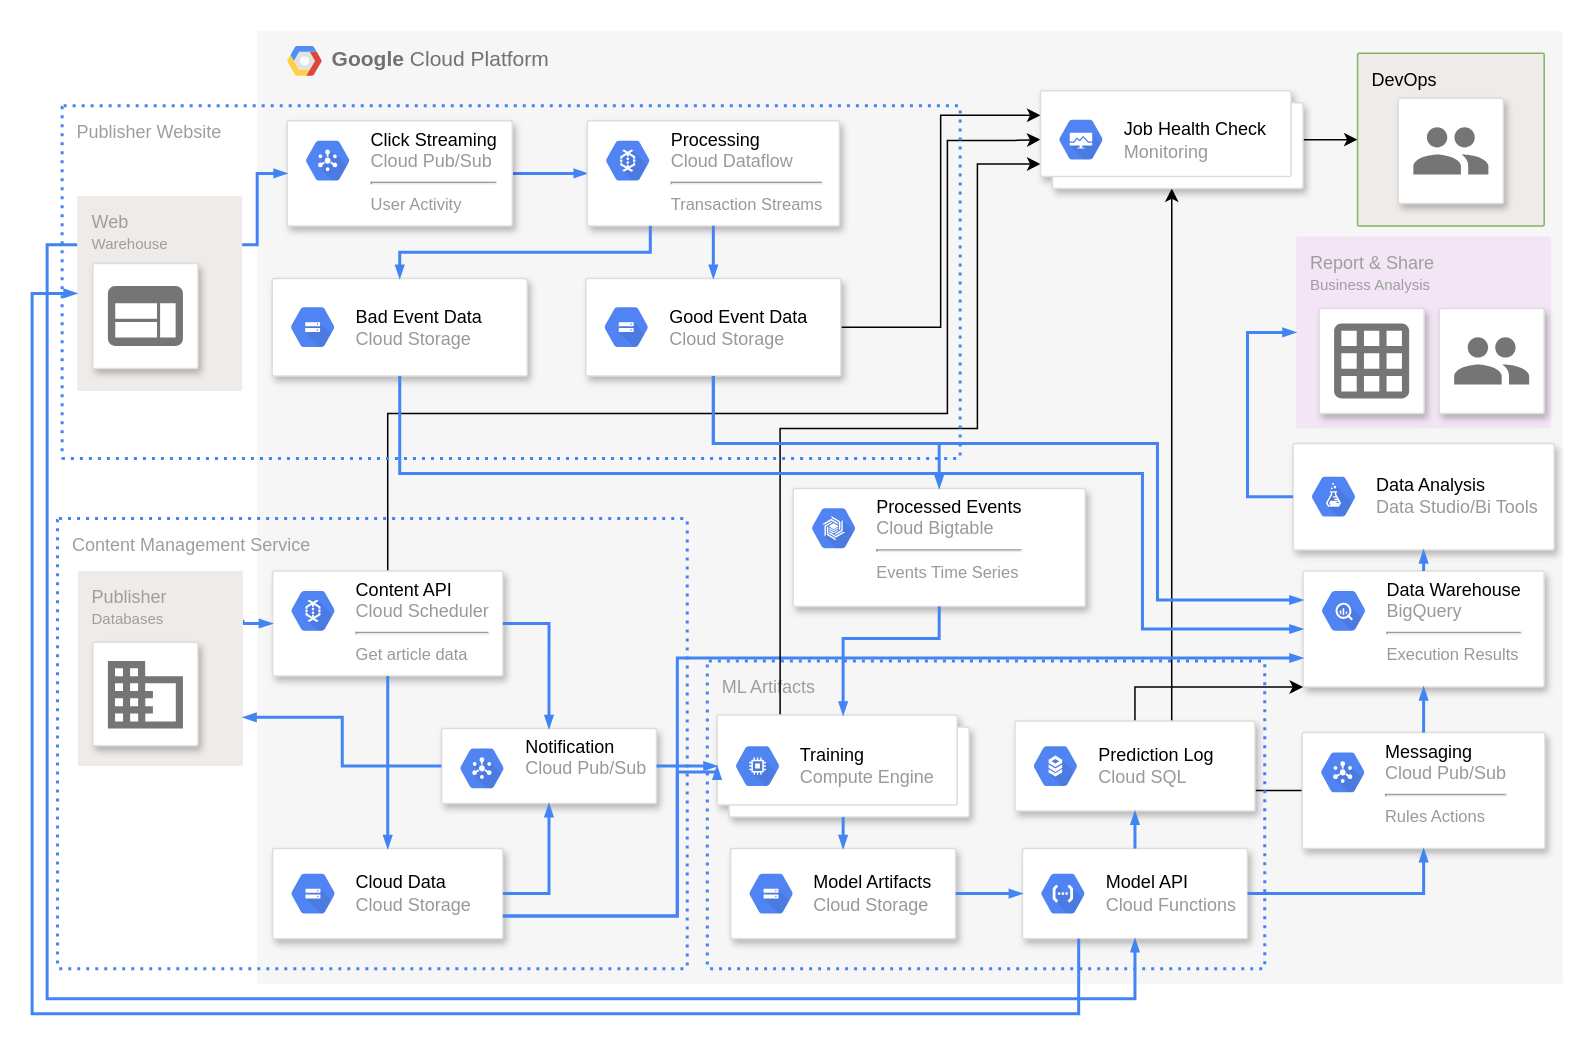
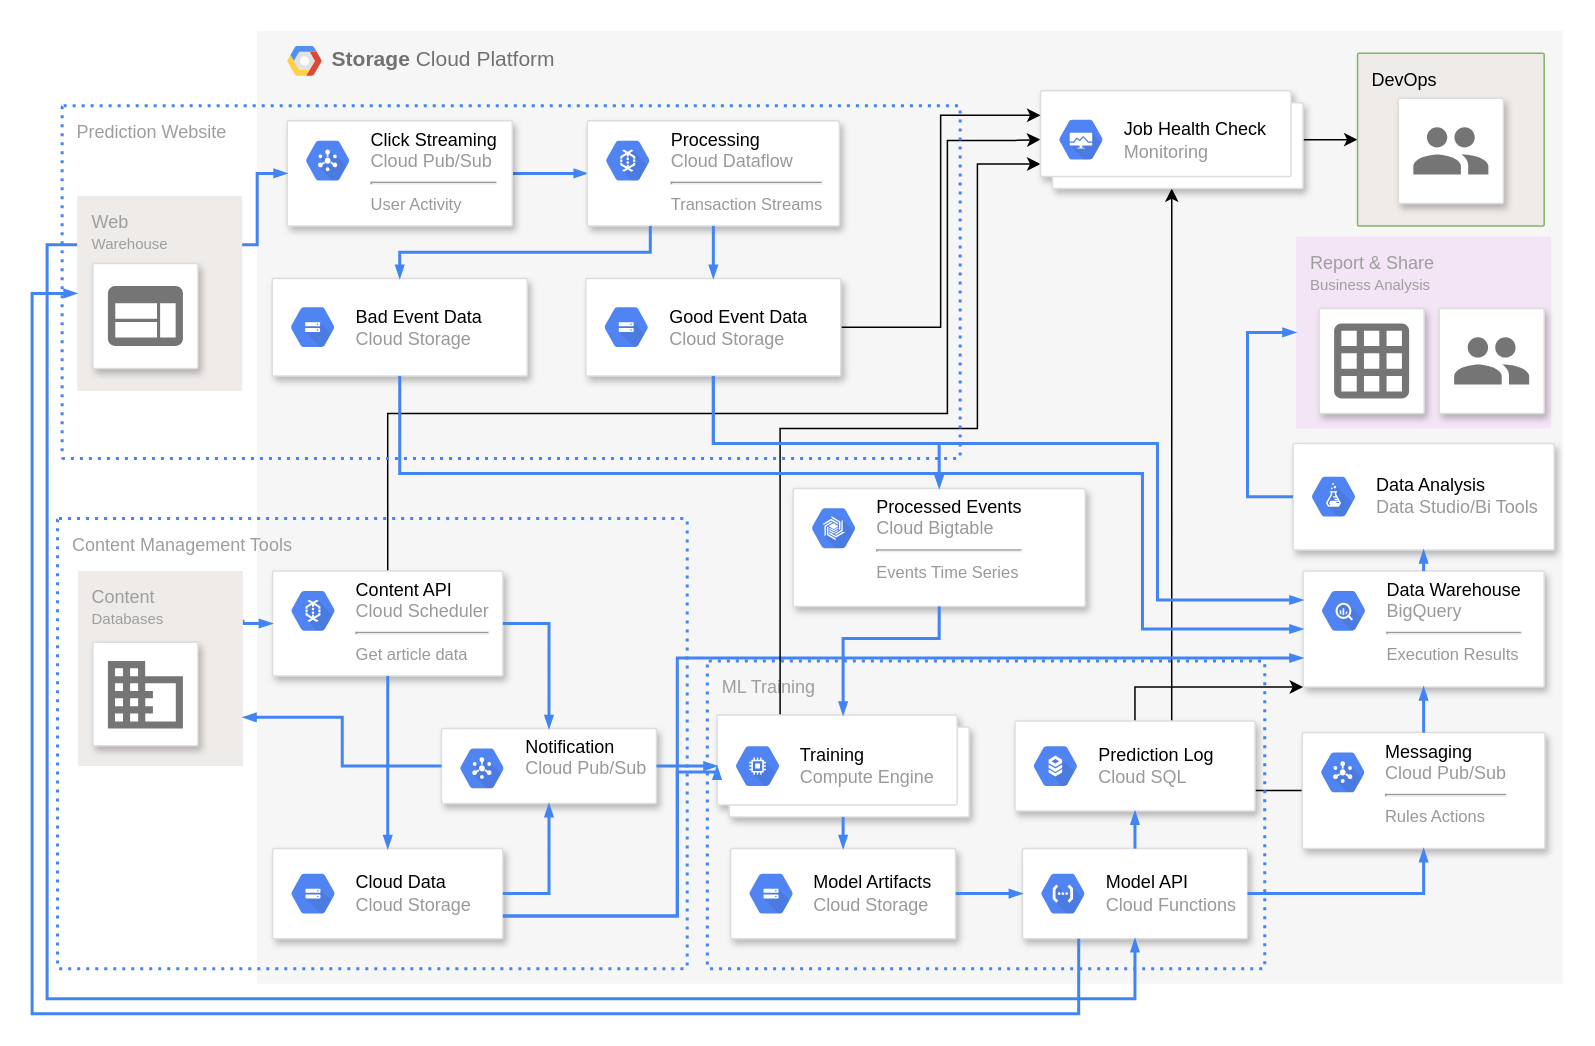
(442, 60) -> (451, 60)
(154, 133) -> (159, 133)
(197, 546) -> (187, 546)
(138, 609) -> (138, 609)
(778, 688) -> (771, 688)
